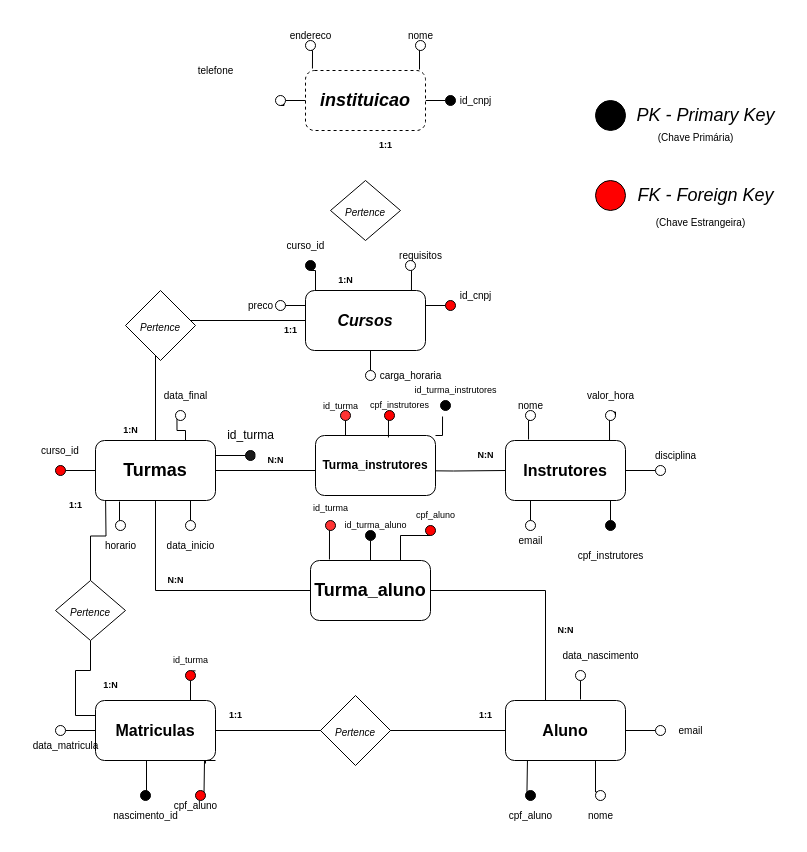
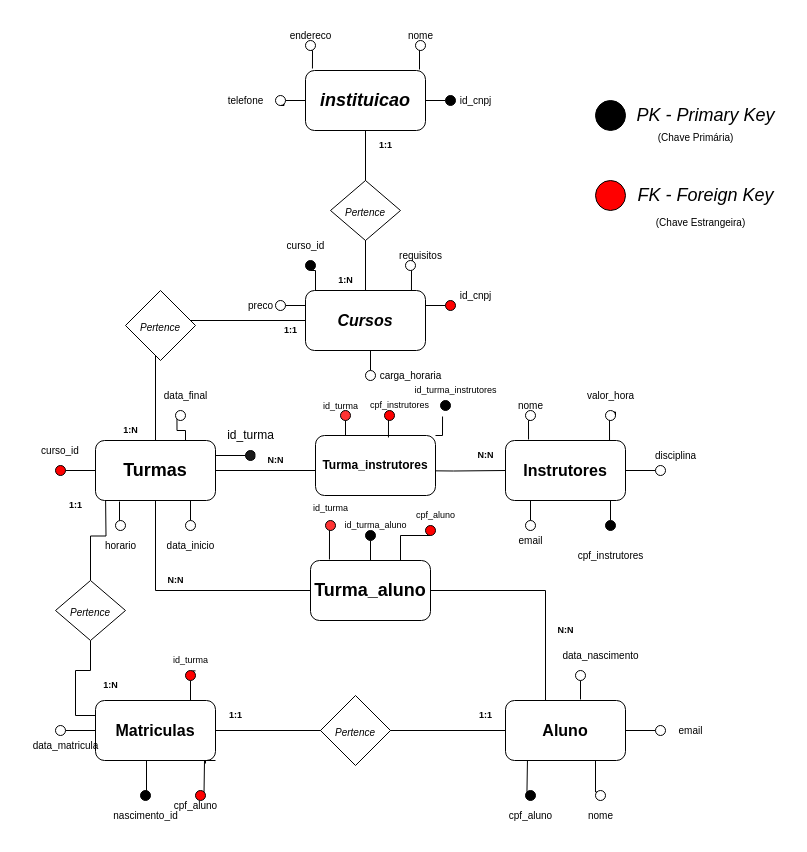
(216, 71) -> (246, 101)
(366, 101) -> (366, 101)
none -> (366, 265)
